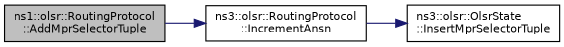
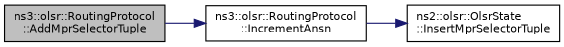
(85, 23) -> (85, 23)
(483, 23) -> (483, 23)
